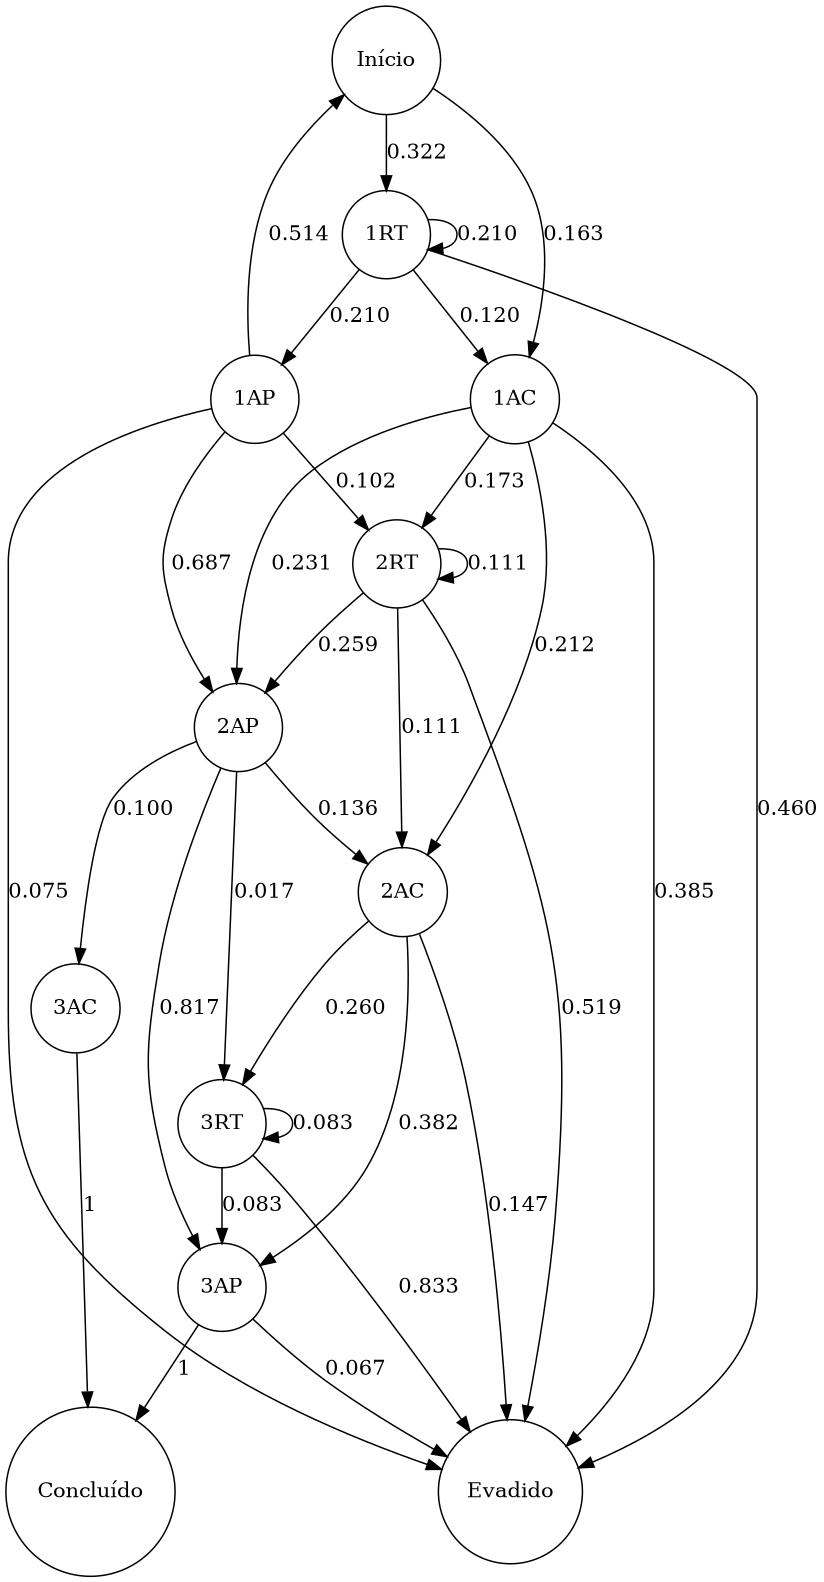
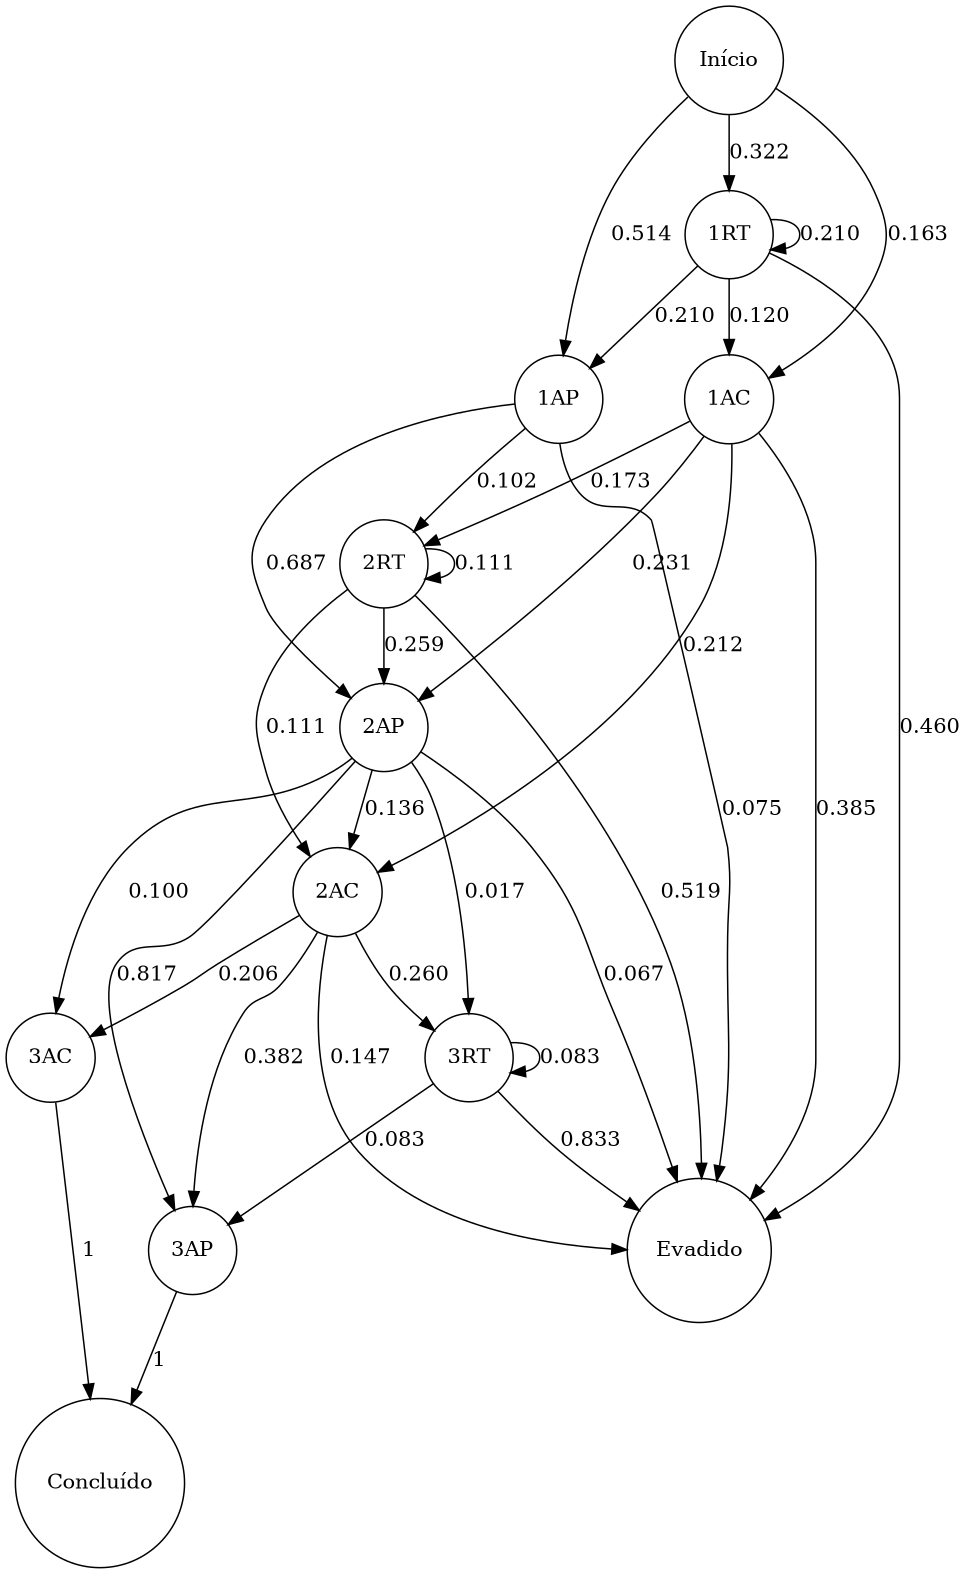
(259, 219) -> (603, 207)
none -> (202, 974)
(339, 1390) -> (584, 934)
